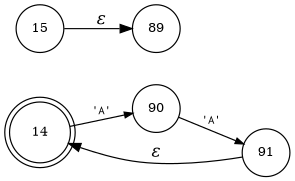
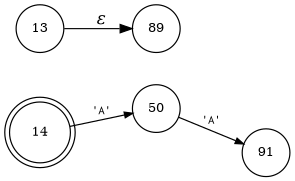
(40, 29) -> (40, 29)
(156, 109) -> (156, 109)
(160, 163) -> none
